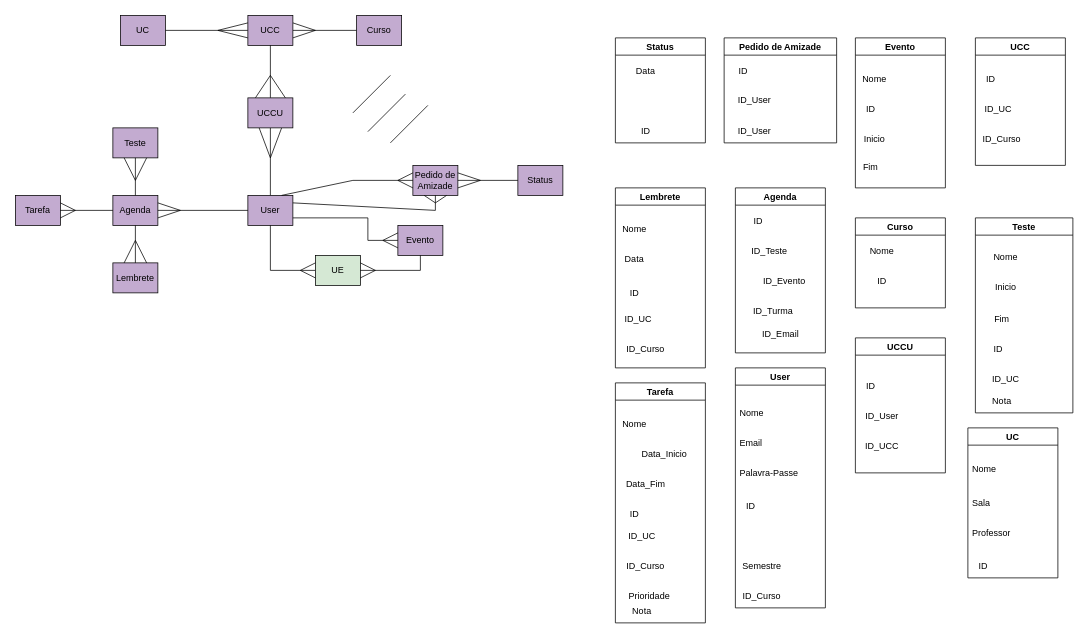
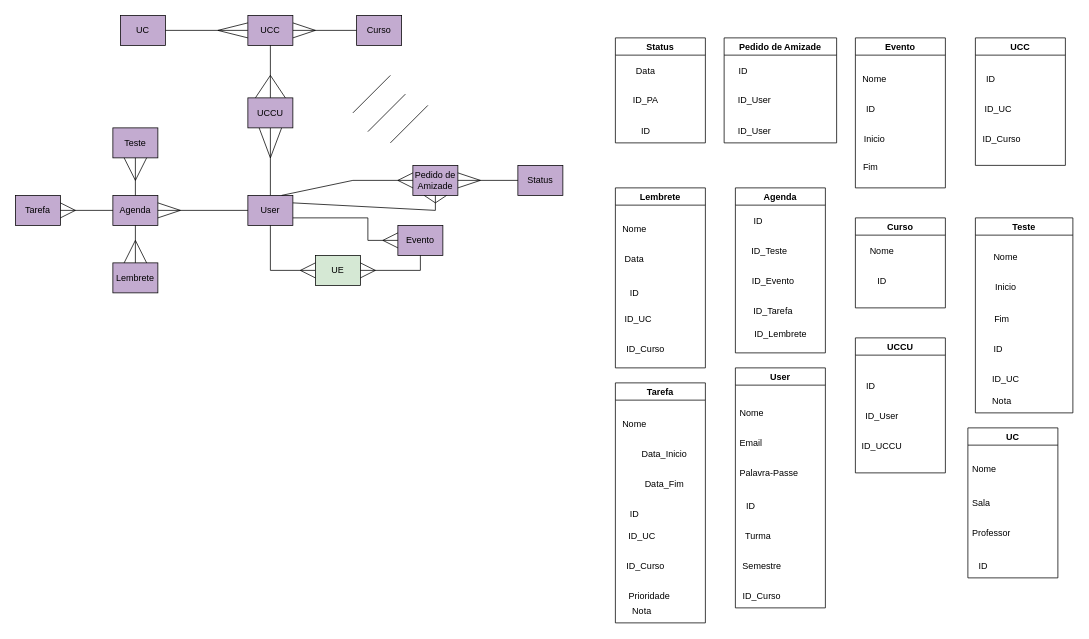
none -> (645, 100)
(784, 282) -> (773, 282)
(773, 312) -> (773, 312)
(781, 334) -> (781, 334)
(882, 447) -> (882, 447)
(645, 484) -> (664, 484)
none -> (758, 537)
